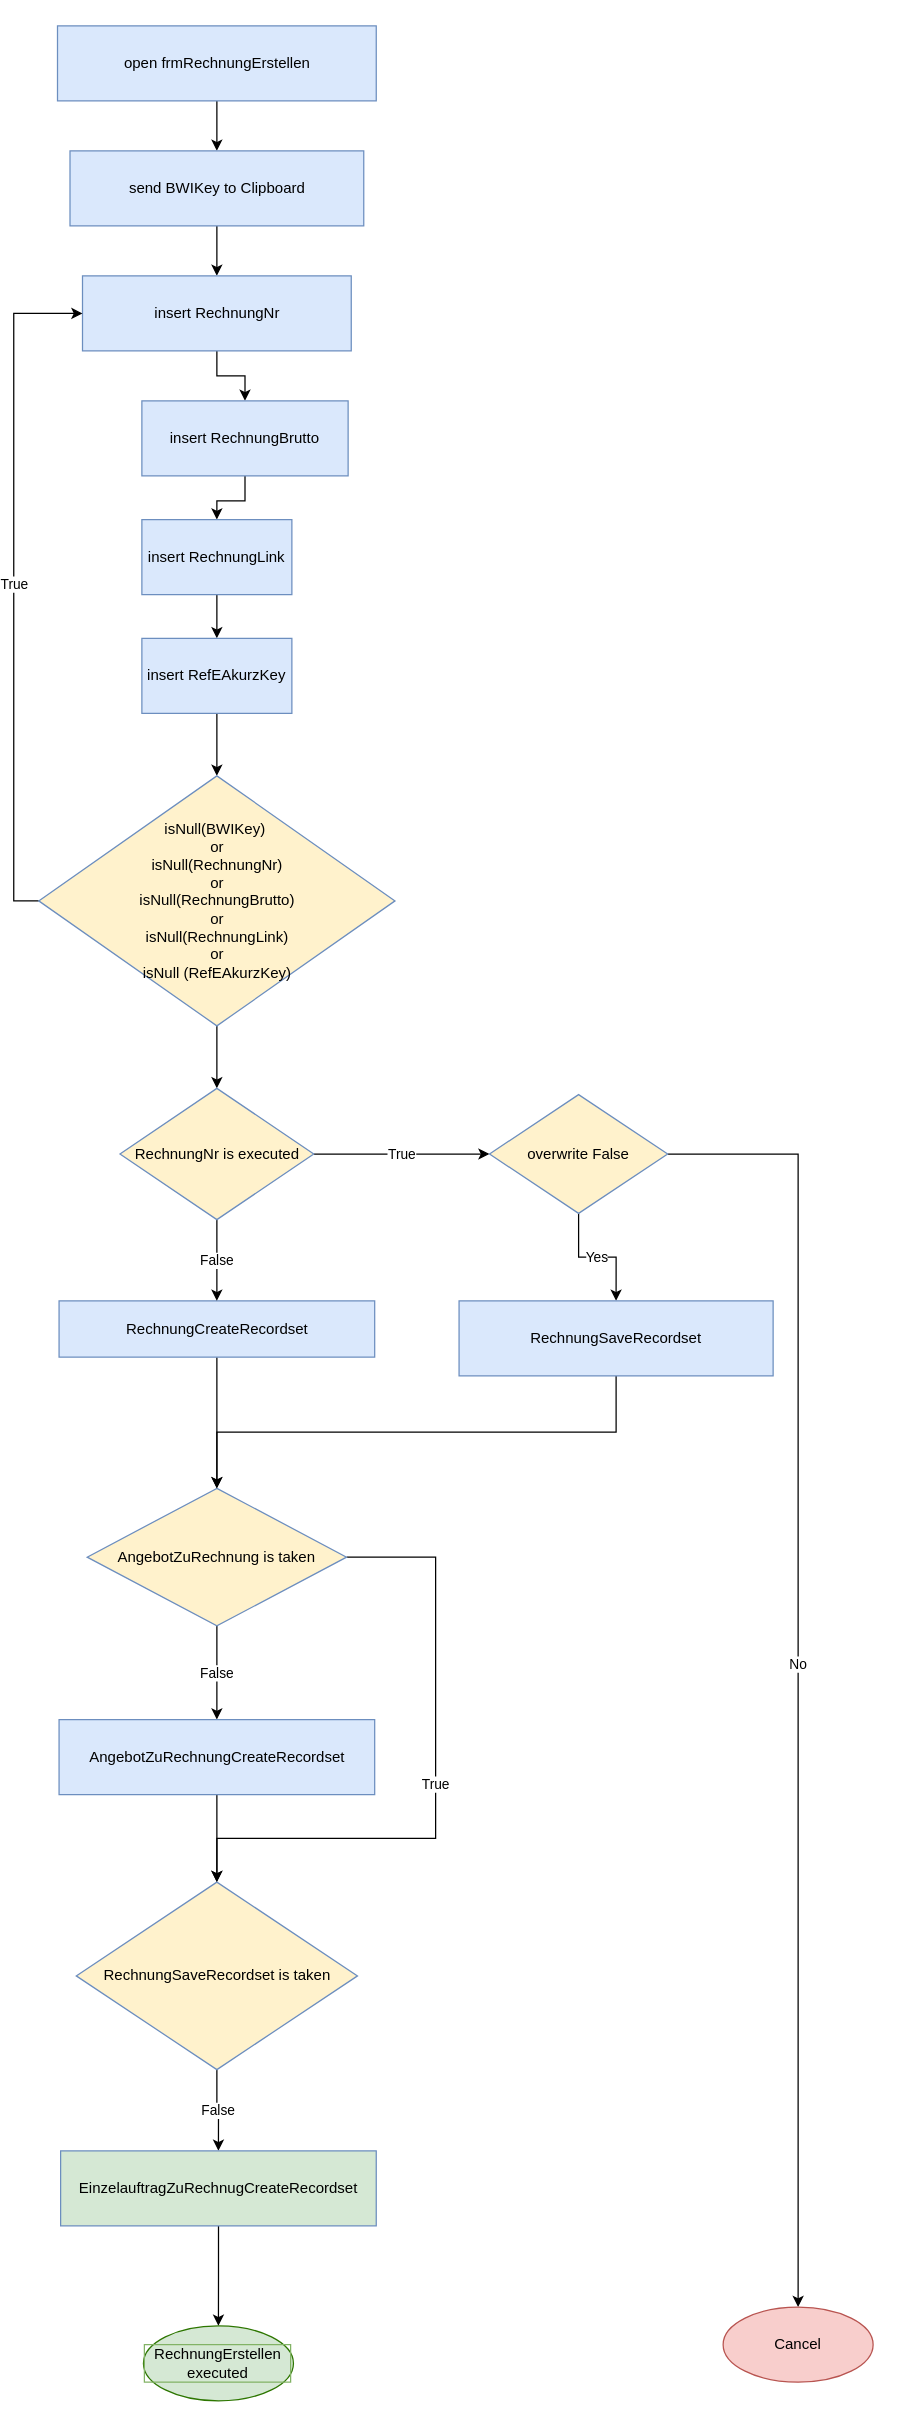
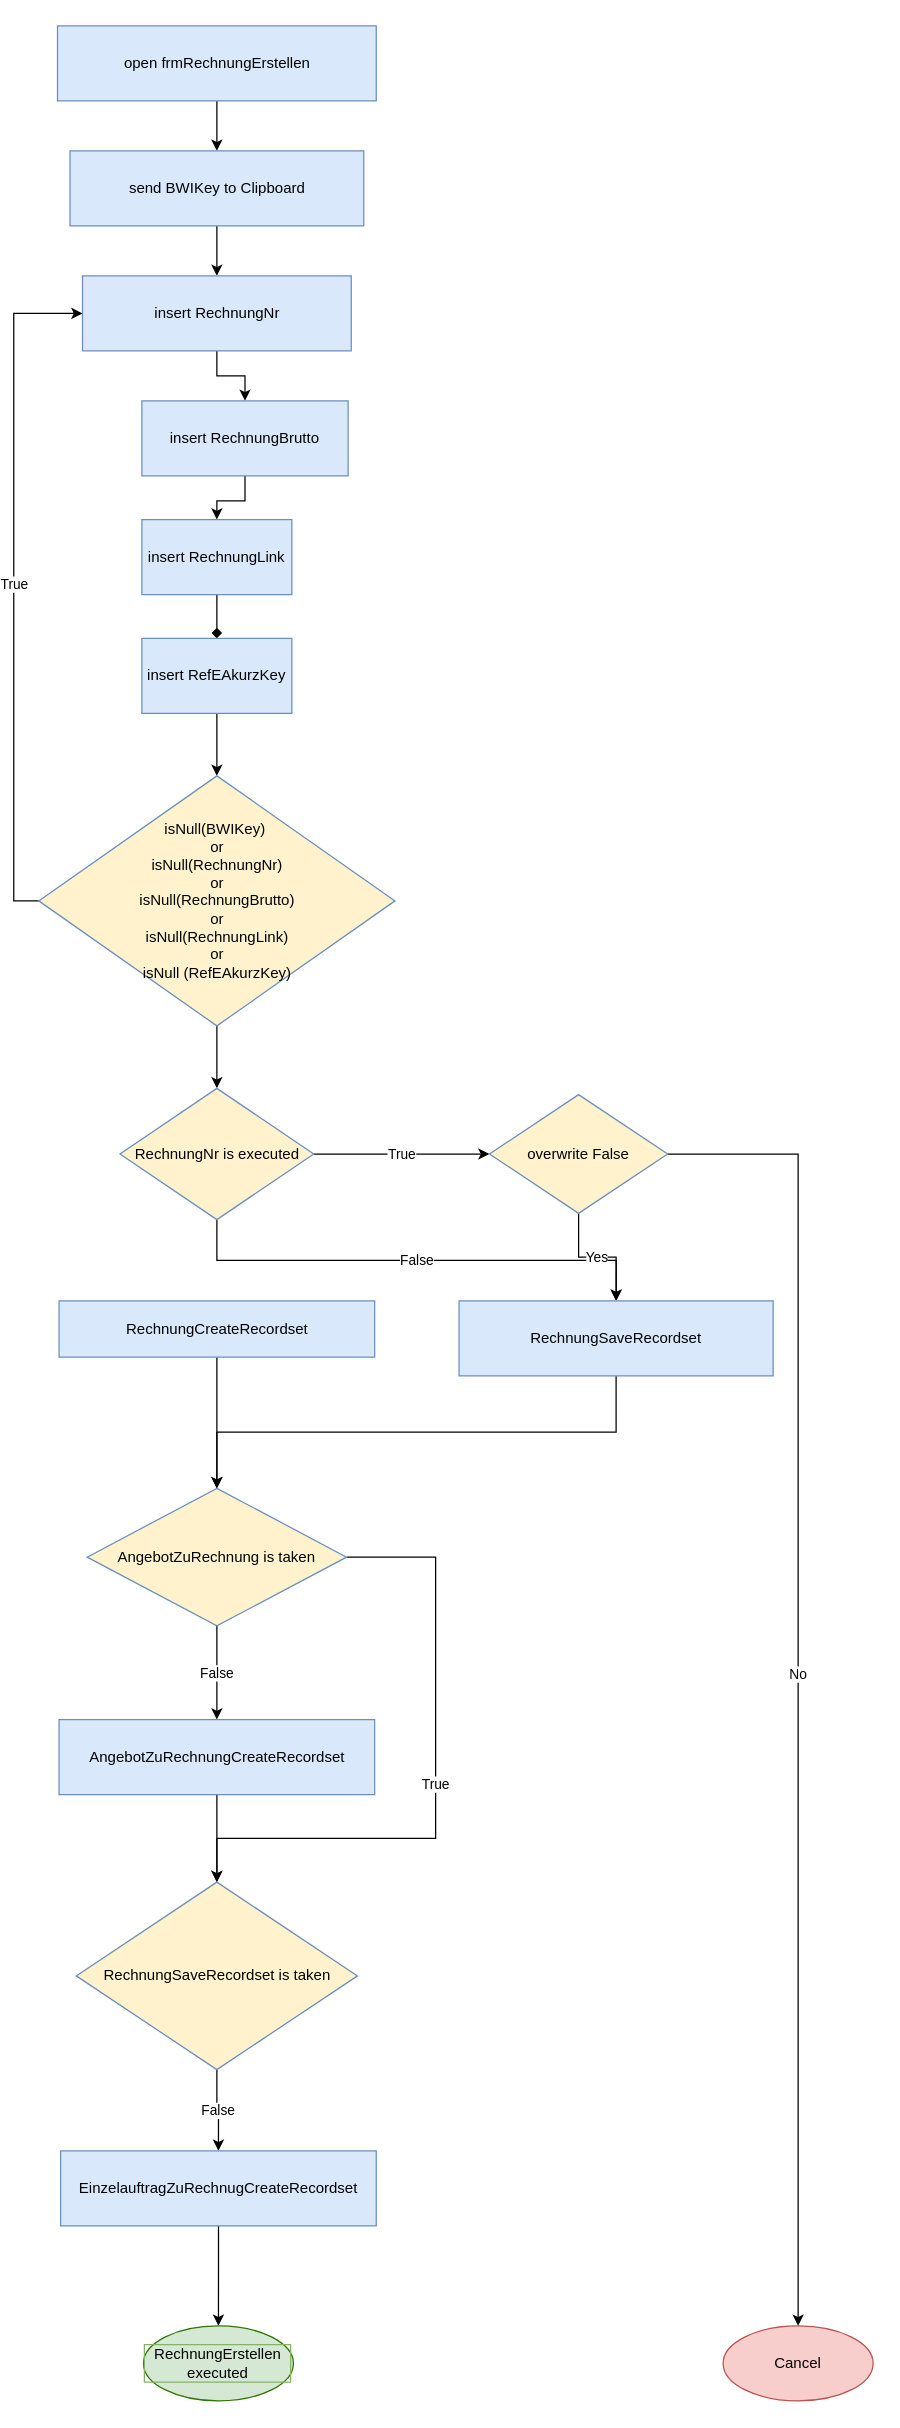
(217, 628) -> (217, 627)
(217, 1272) -> (397, 1260)
(218, 2188) -> (218, 2188)
(798, 2344) -> (798, 2363)
